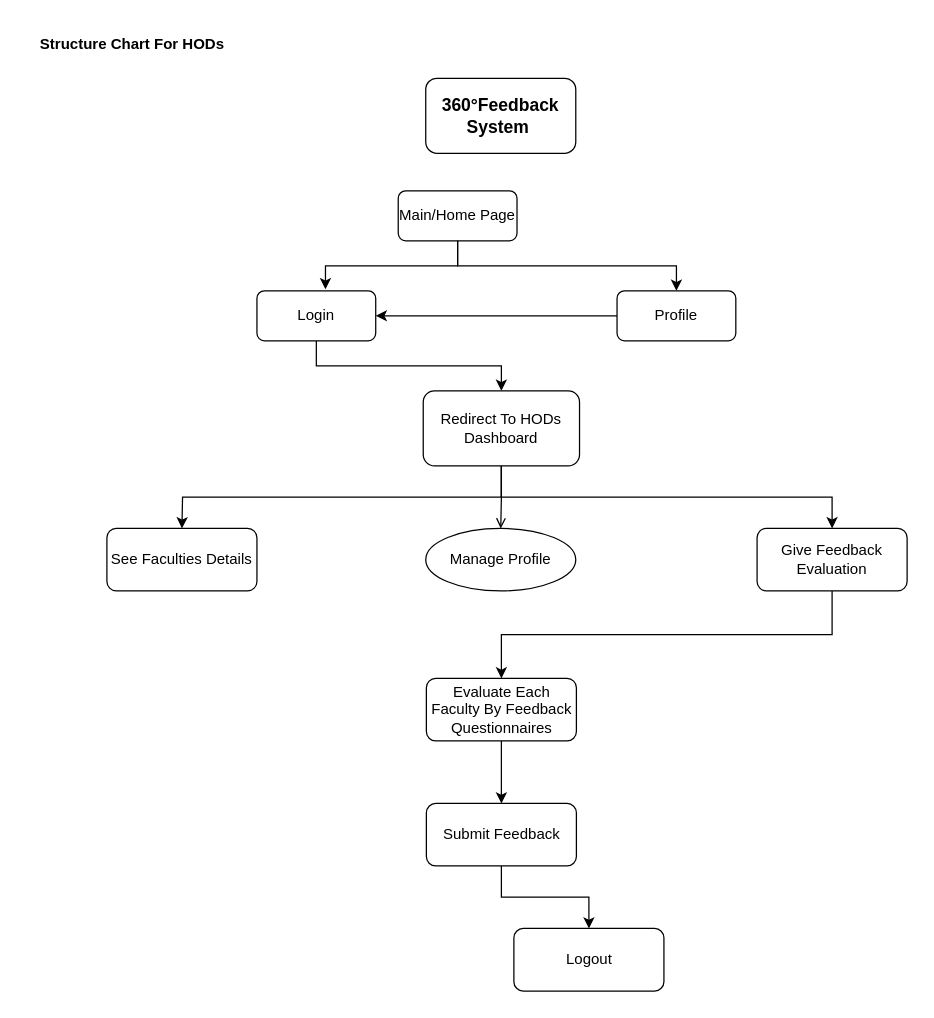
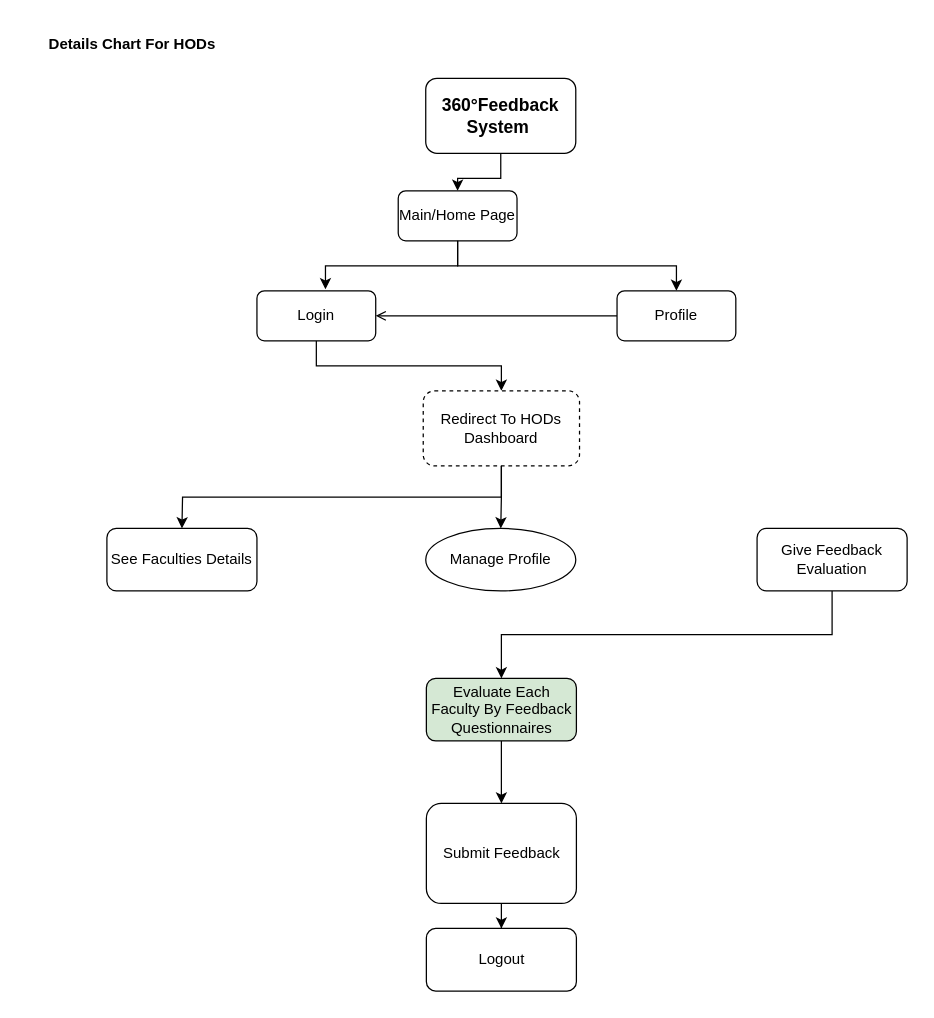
(133, 44) -> (133, 44)
none -> (490, 178)
(386, 316) -> (383, 316)
(501, 428) -> (501, 428)
(680, 497) -> none
(501, 520) -> (501, 518)
(501, 709) -> (501, 709)
(501, 834) -> (501, 853)
(589, 959) -> (501, 959)
